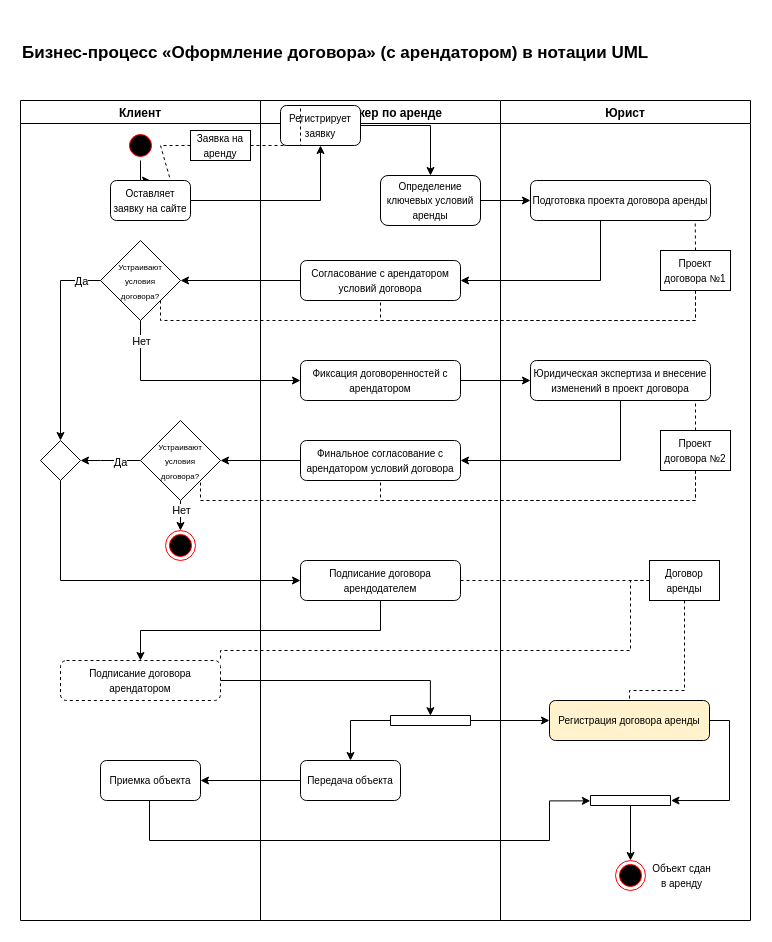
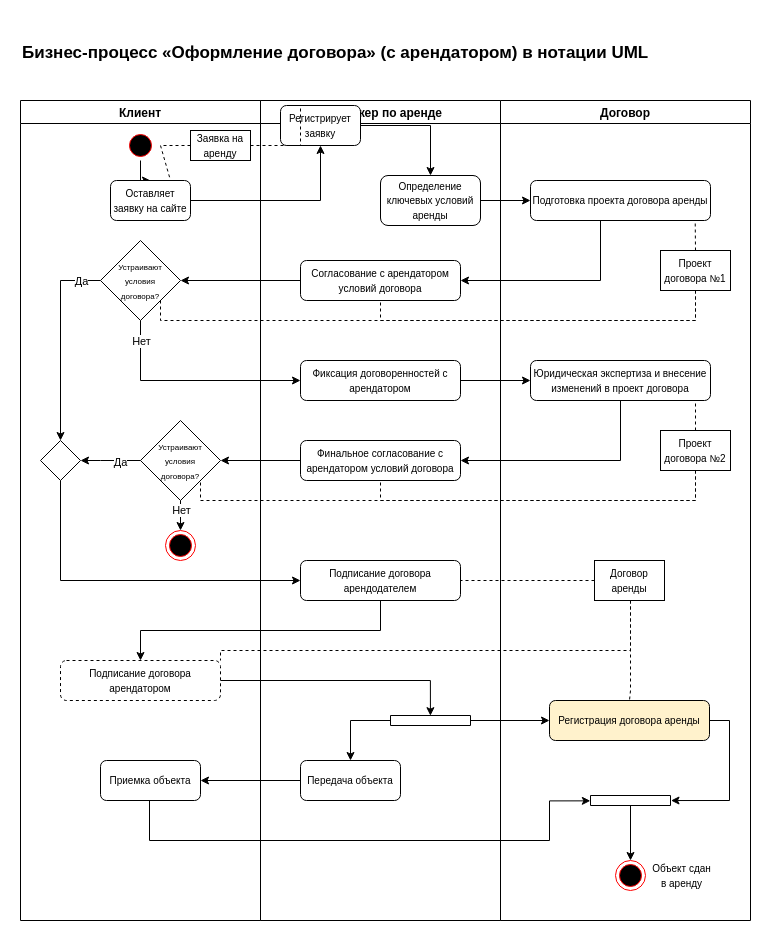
(625, 113) -> (625, 113)
(685, 581) -> (630, 581)
